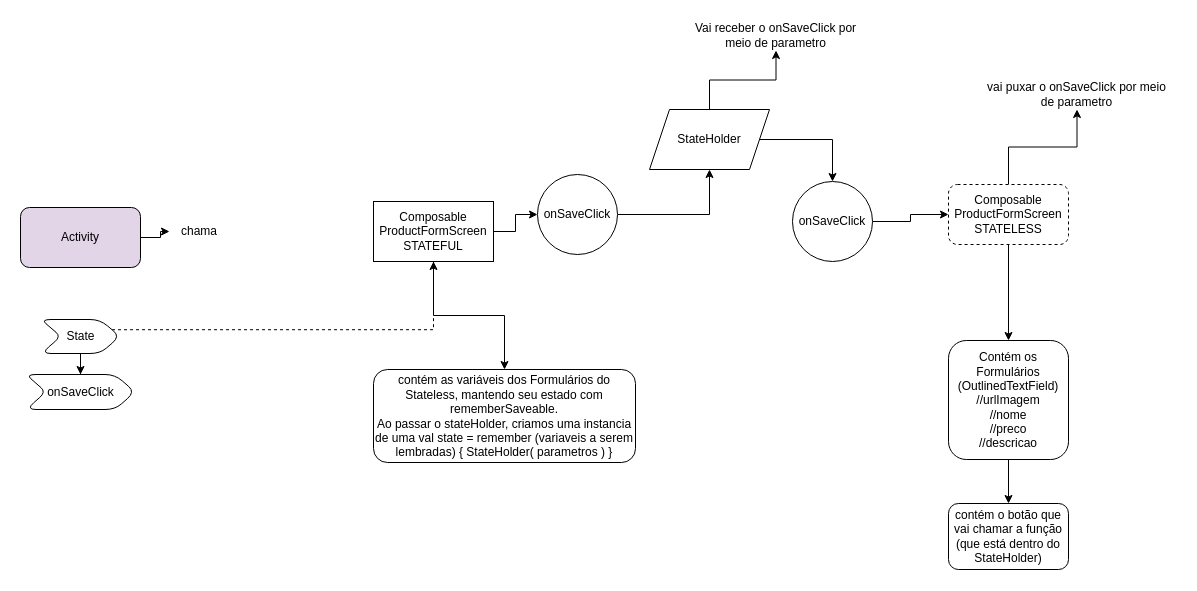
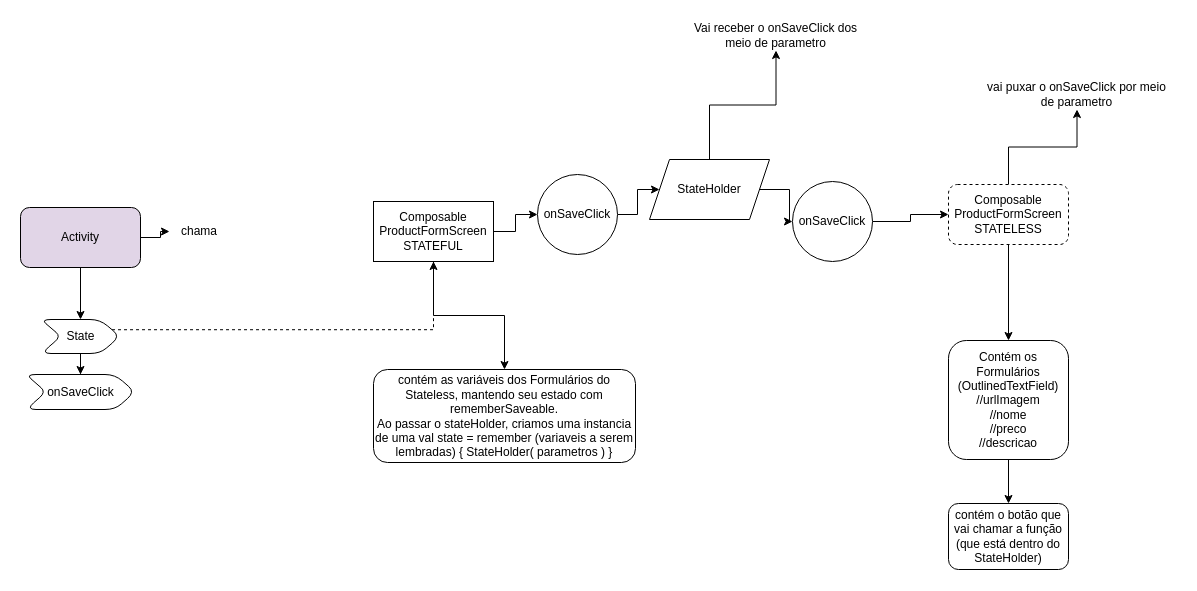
(776, 36) -> (776, 36)
(710, 140) -> (710, 190)
none -> (81, 290)
